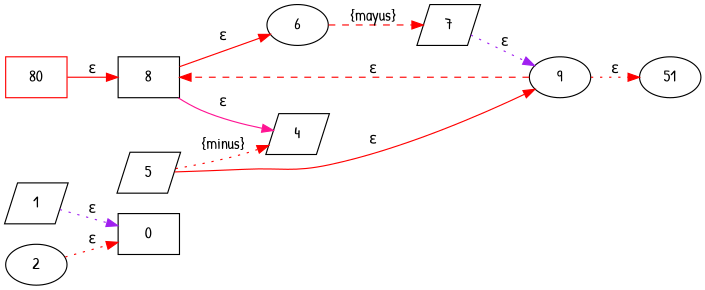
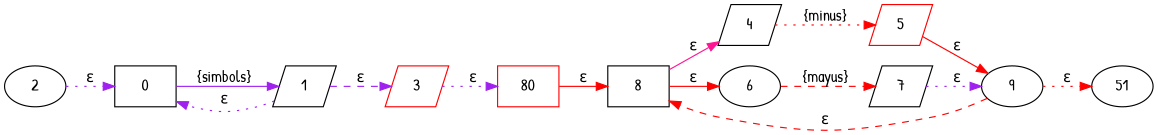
none -> (222, 86)
none -> (417, 86)
(217, 161) -> (820, 25)
(149, 173) -> (901, 25)
(86, 251) -> (85, 86)
